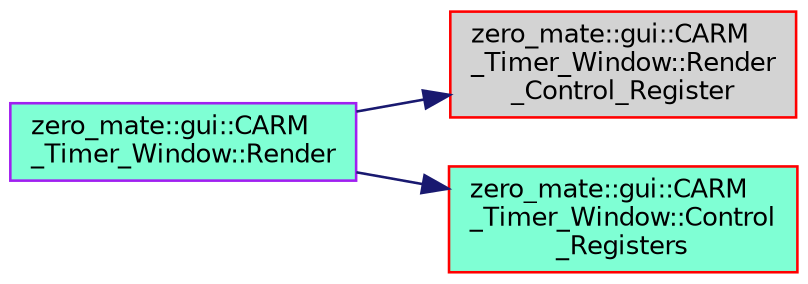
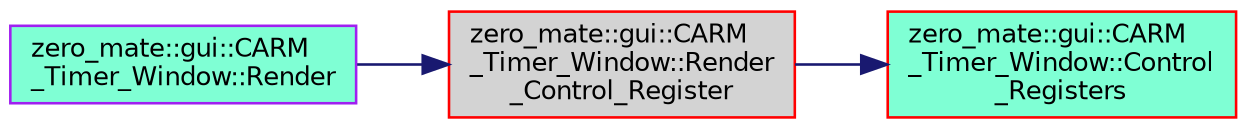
(389, 178) -> (828, 65)
